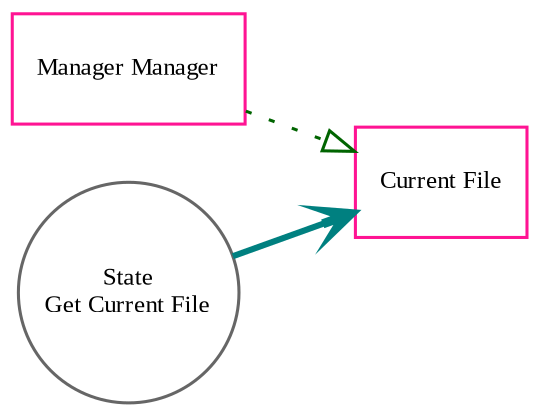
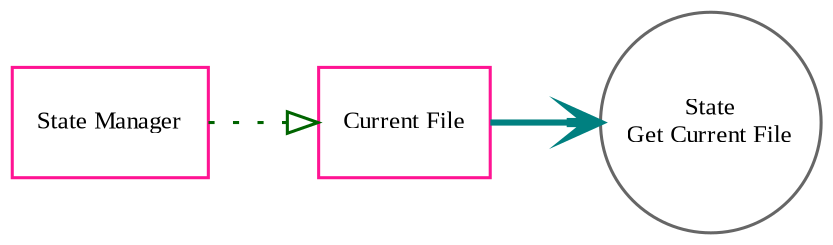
(129, 69) -> (110, 123)
(279, 240) -> (530, 123)
